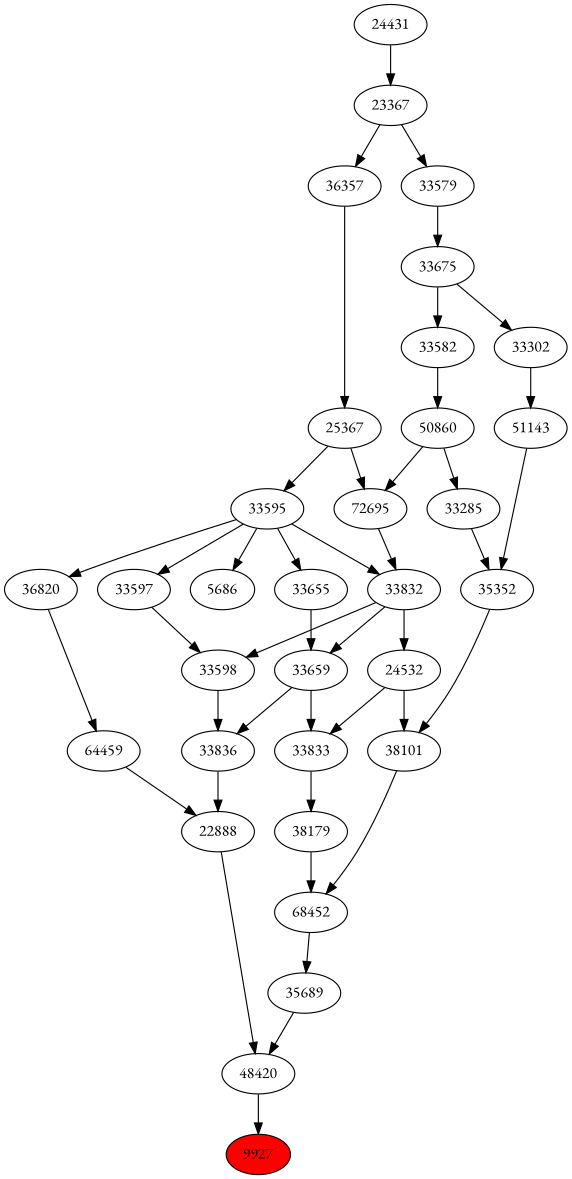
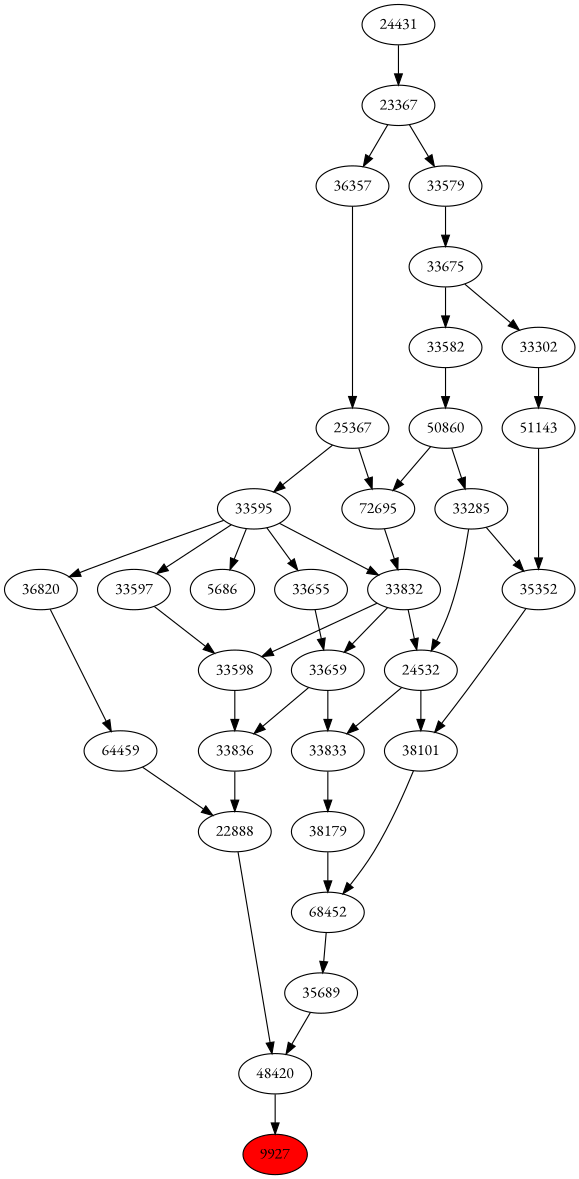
none -> (457, 586)
